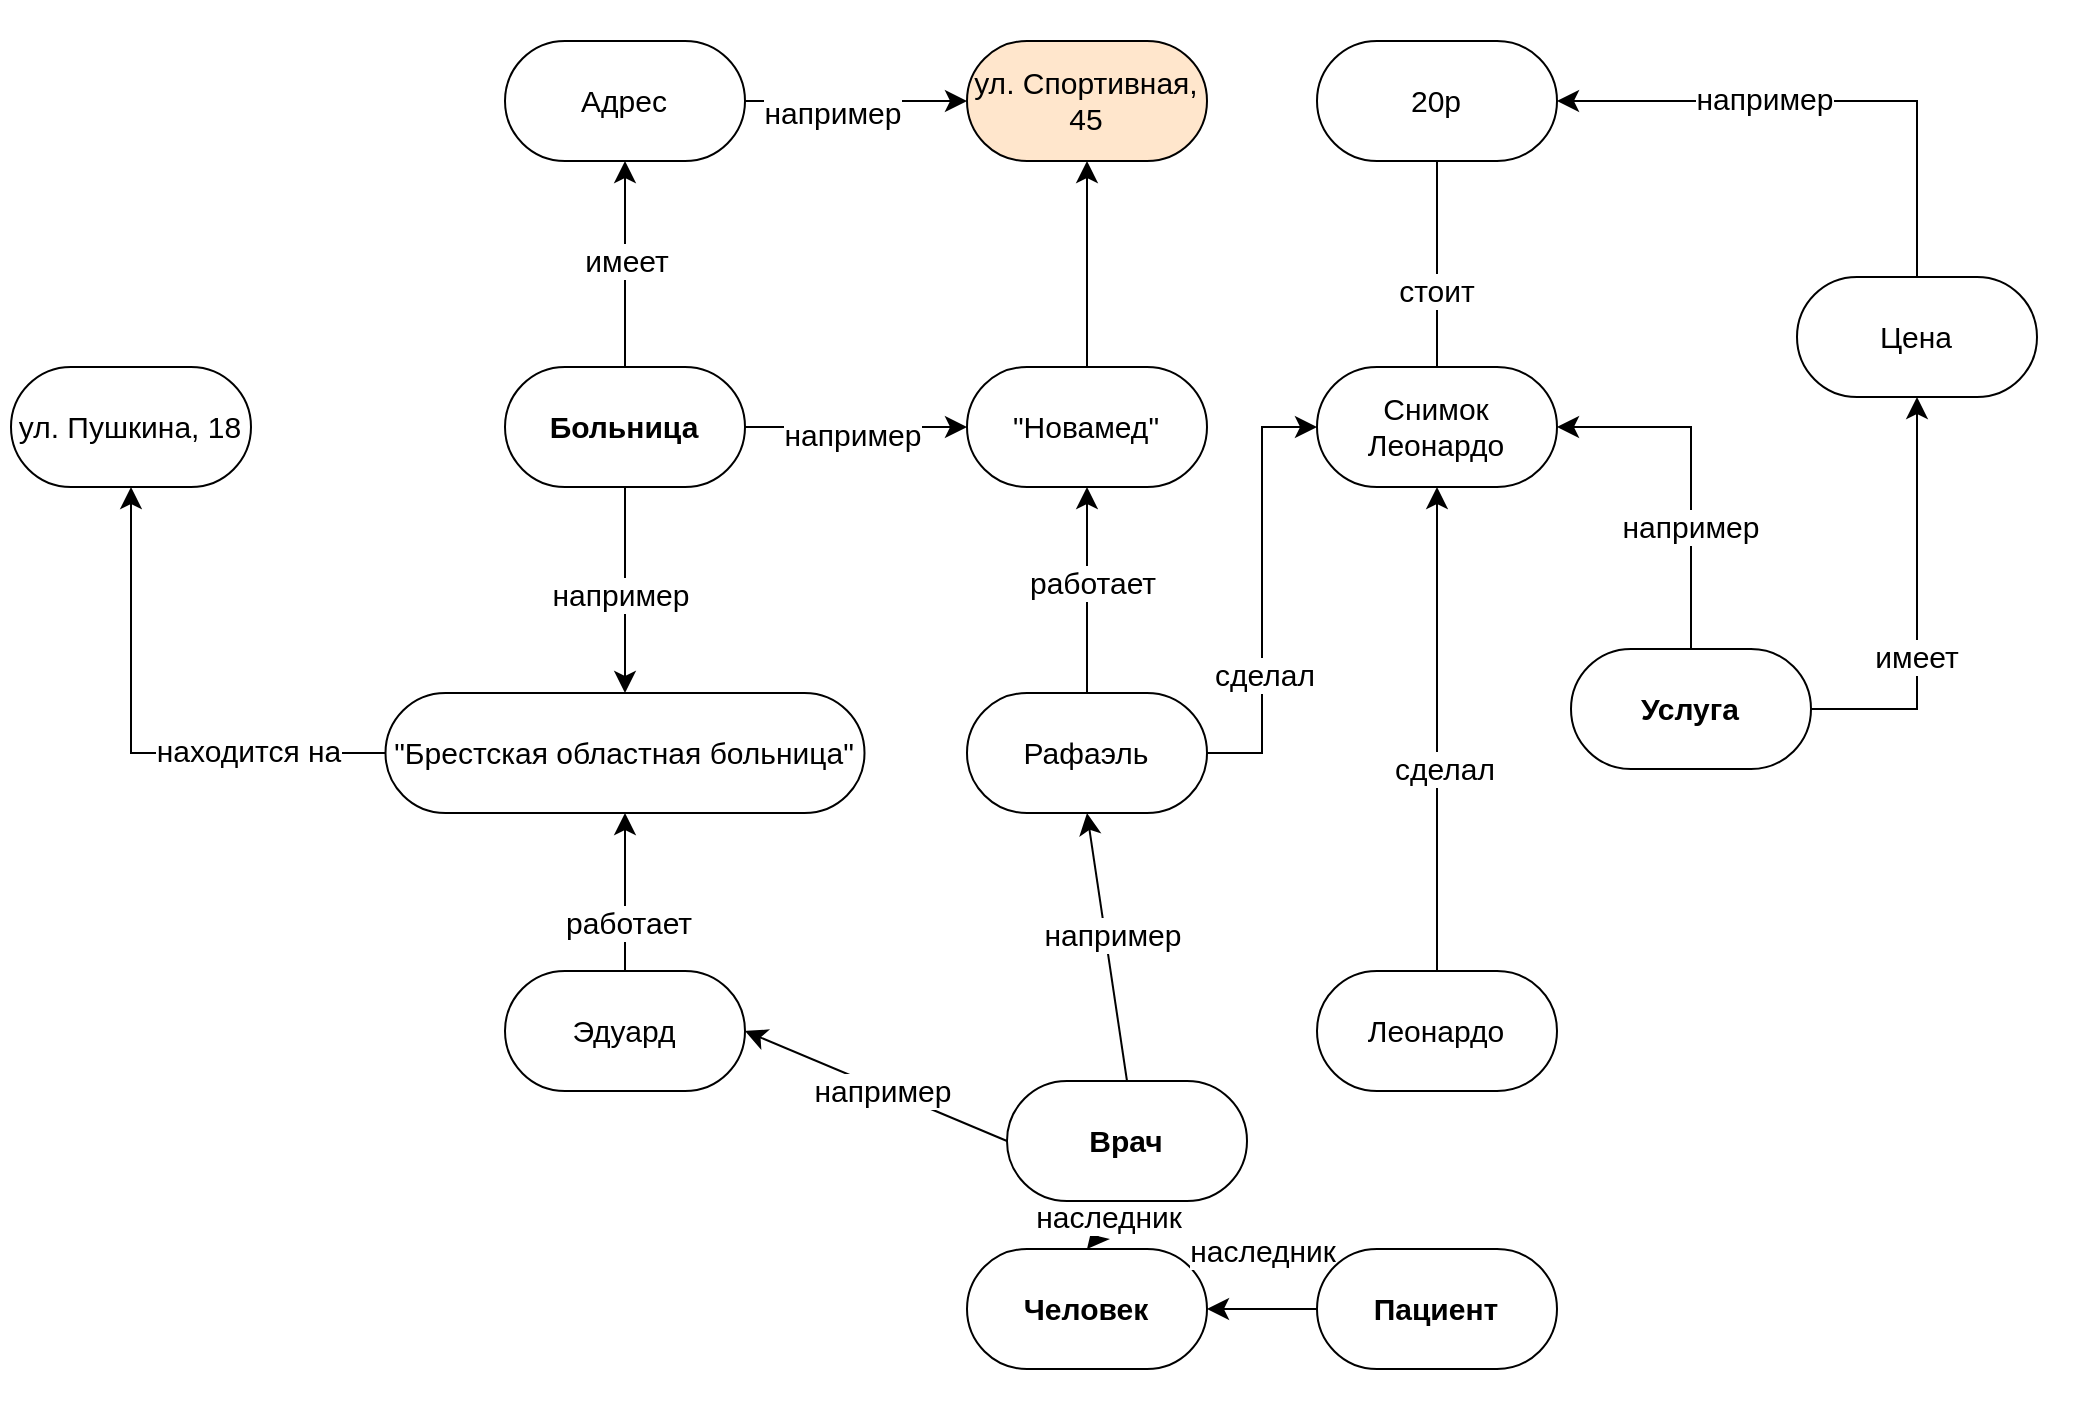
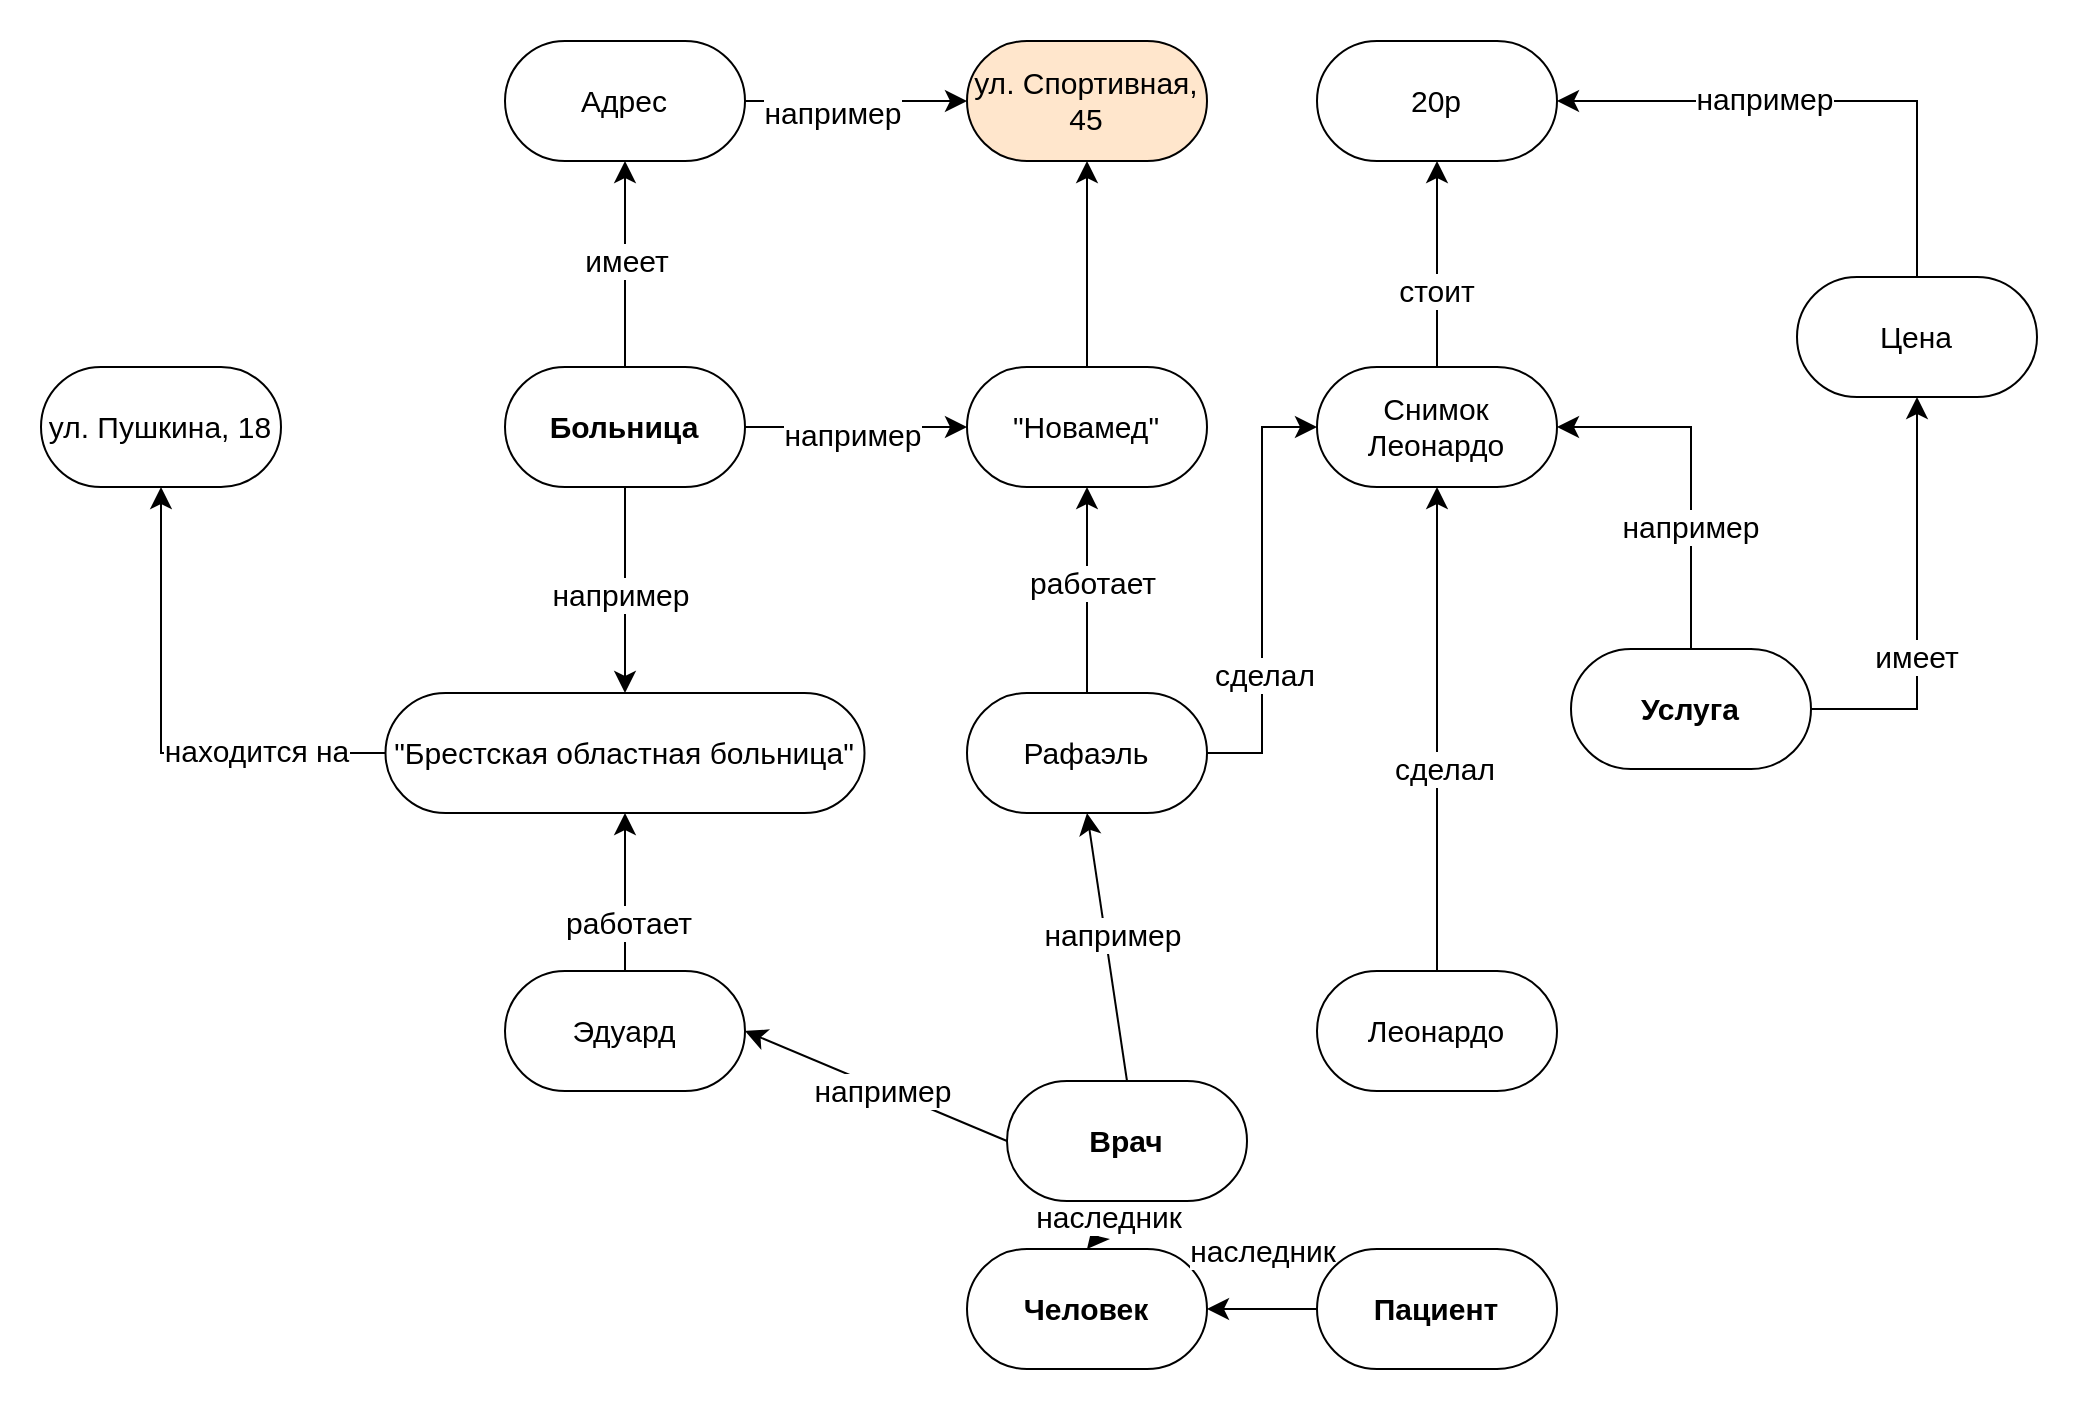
(1437, 171) -> (1437, 179)
(131, 427) -> (161, 427)
